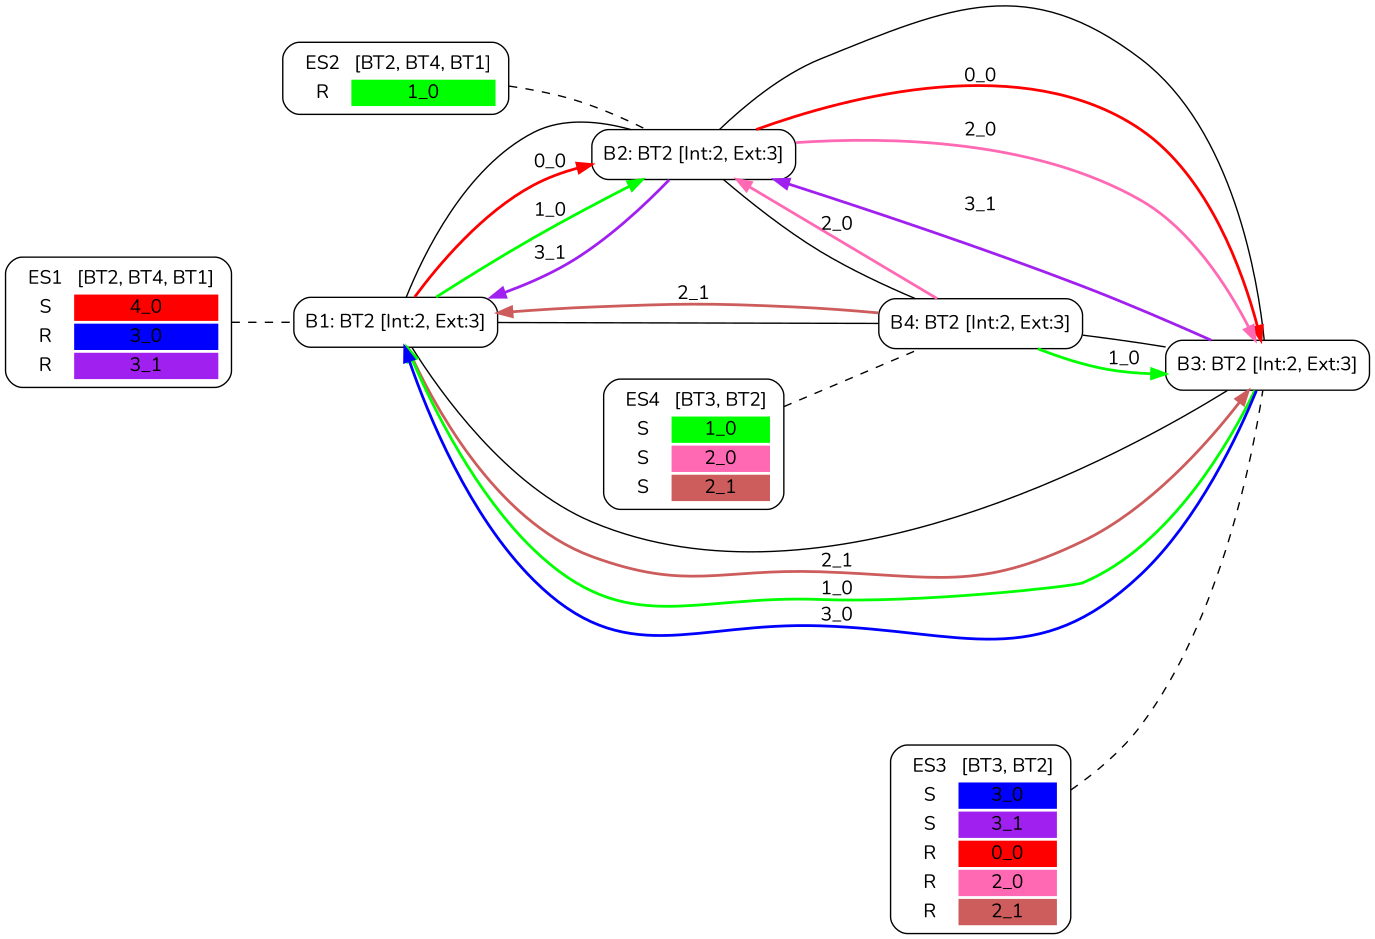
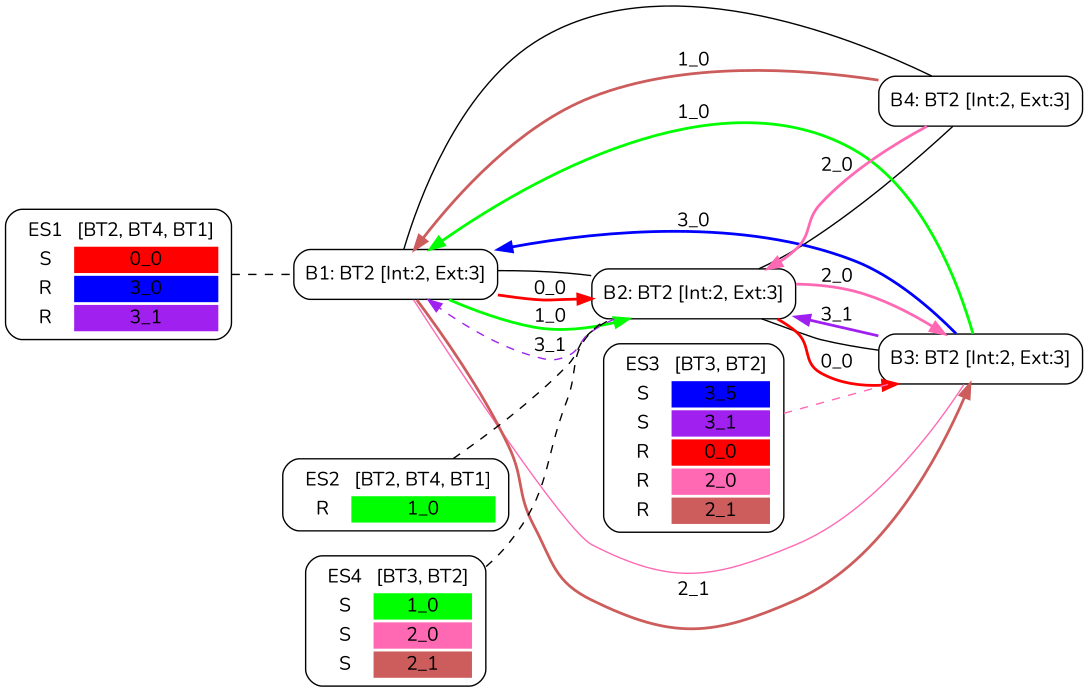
(594, 247) -> (529, 355)
(694, 294) -> (694, 60)
(146, 307) -> (146, 259)
(1124, 341) -> none
(1093, 366) -> none
(852, 378) -> (553, 445)
(797, 548) -> (660, 570)
(1204, 610) -> (837, 399)
(1008, 795) -> (721, 394)
